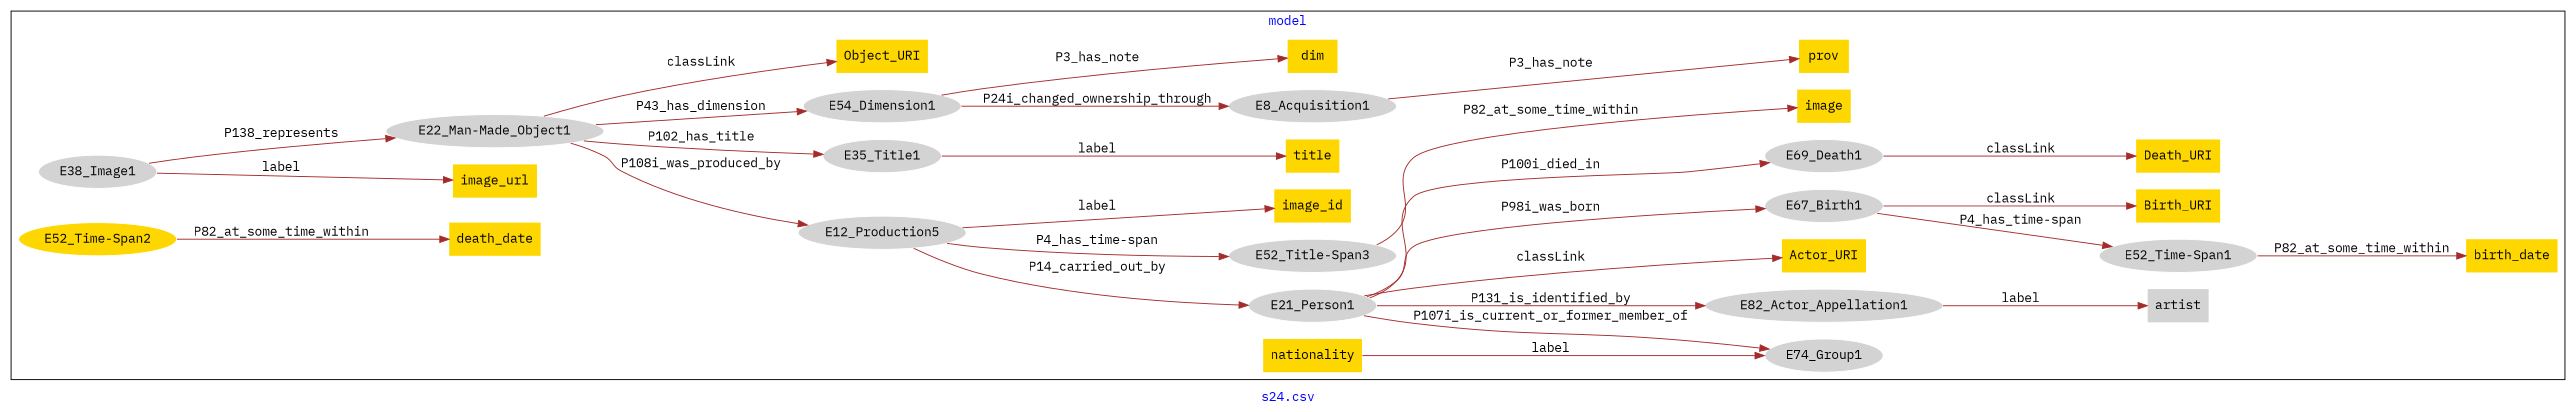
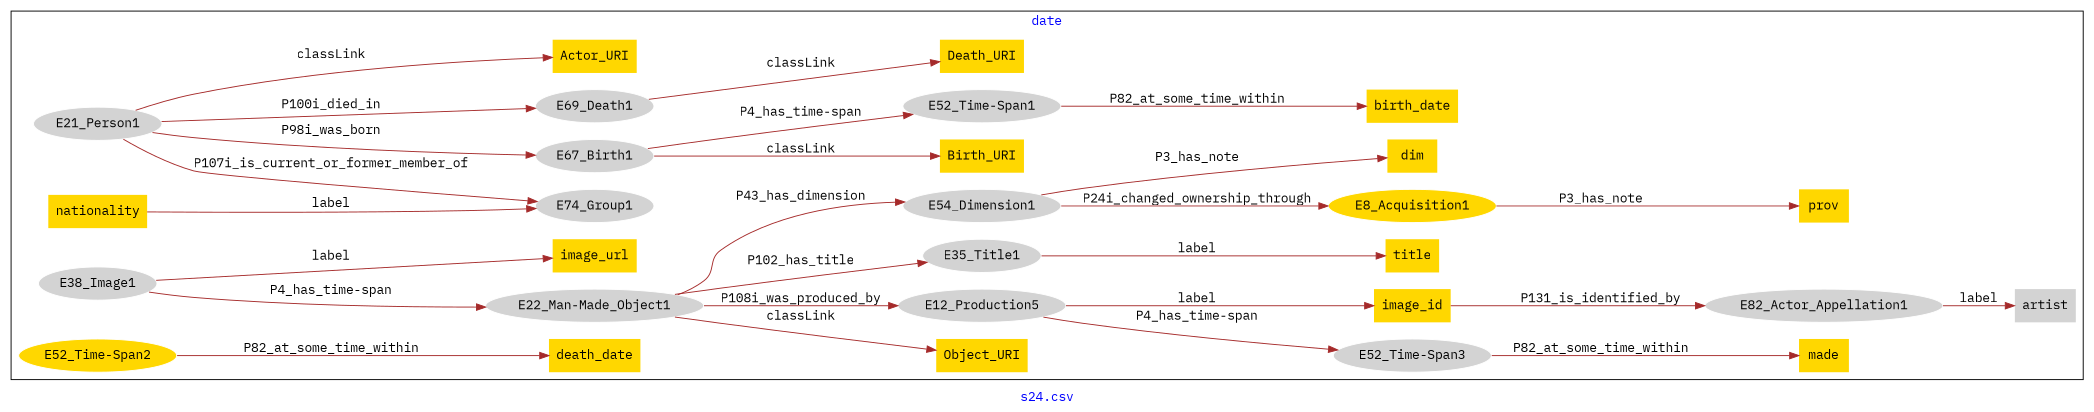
(1288, 22) -> (1047, 22)
(1313, 106) -> (1412, 206)
(1824, 106) -> (1824, 356)
(281, 133) -> (331, 290)
(1313, 256) -> (1412, 356)
(1073, 291) -> none
(1536, 306) -> (1573, 306)
